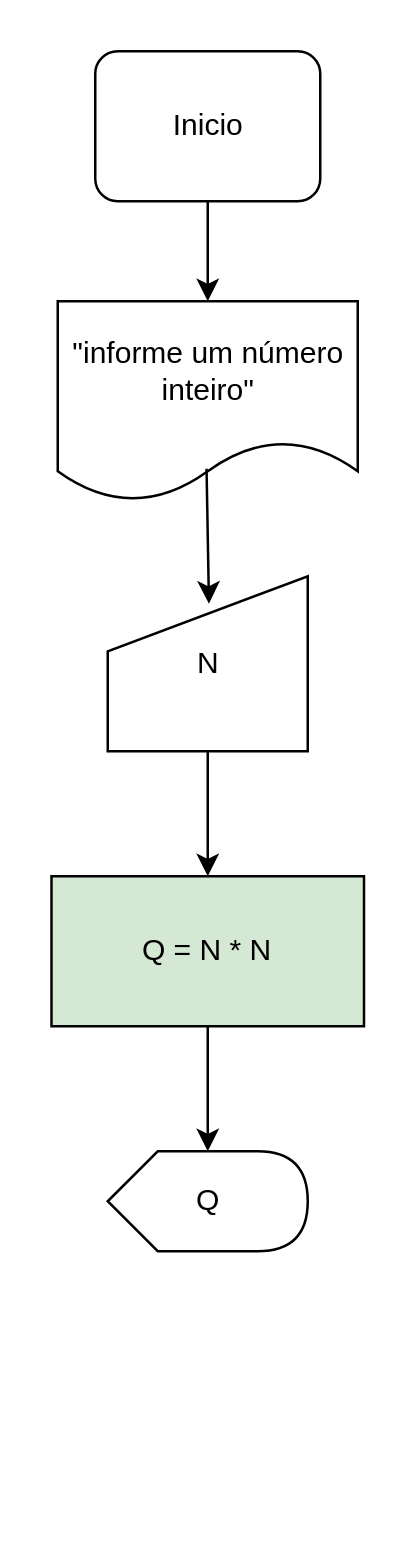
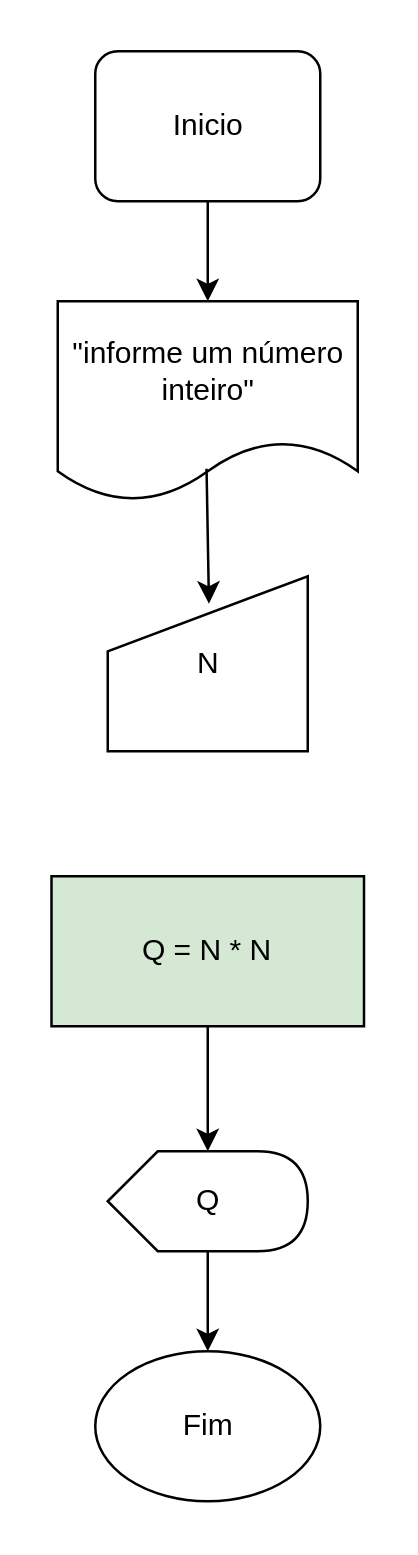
(208, 805) -> none
none -> (208, 1293)
none -> (208, 1426)
